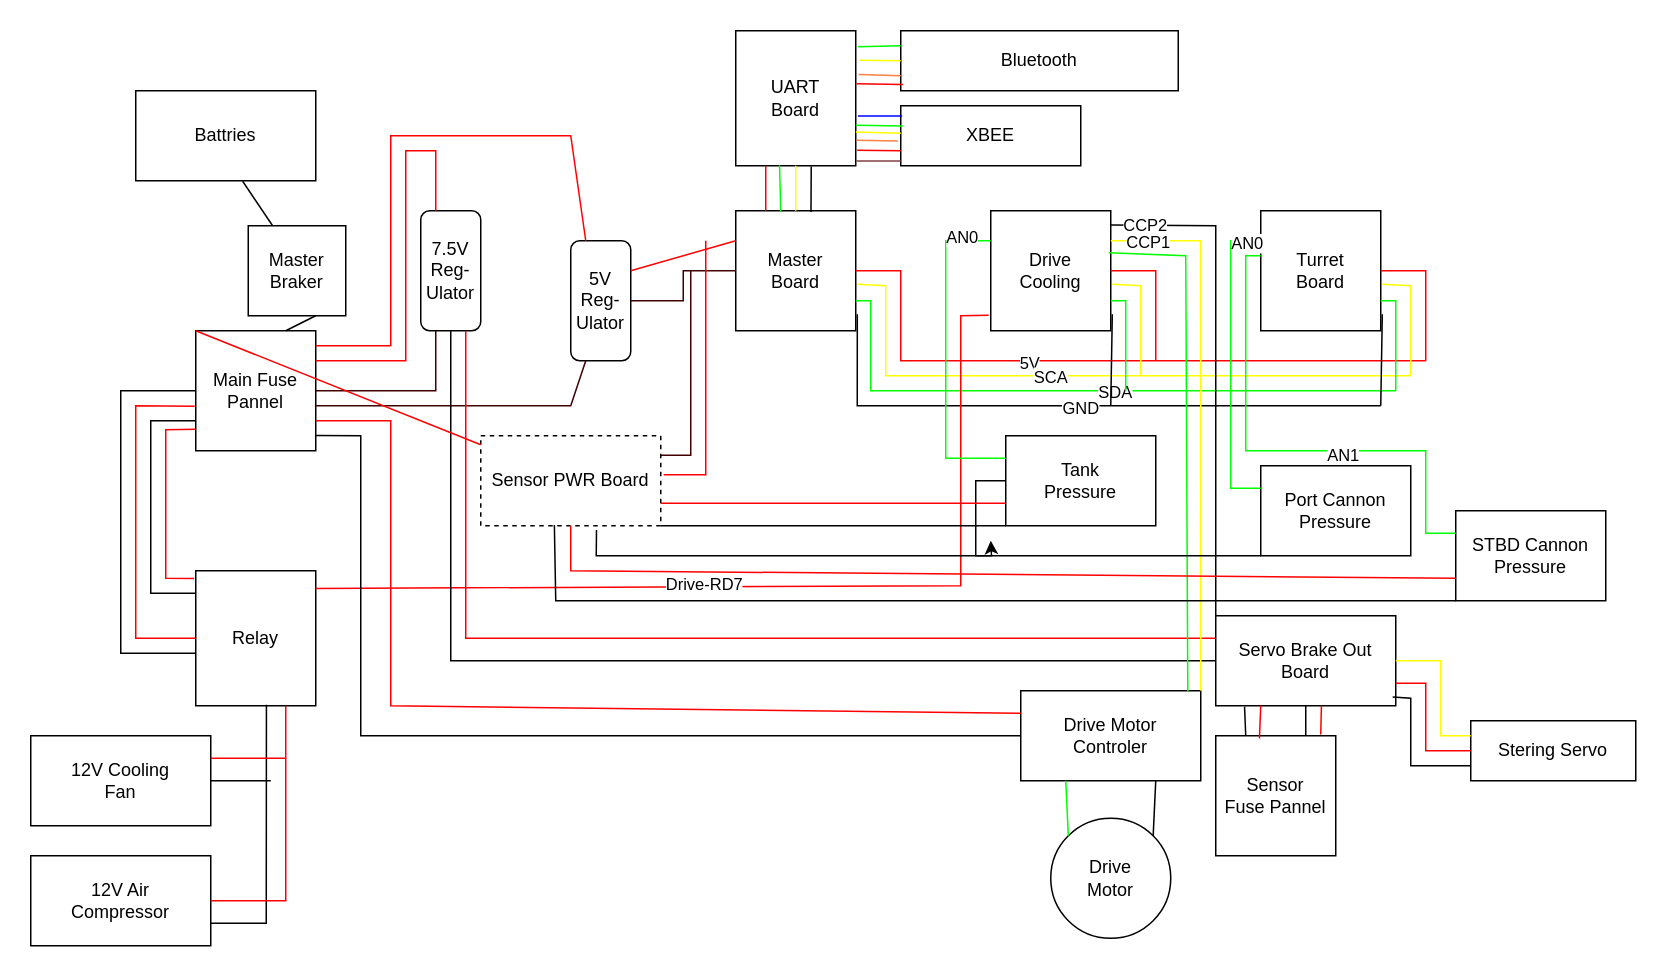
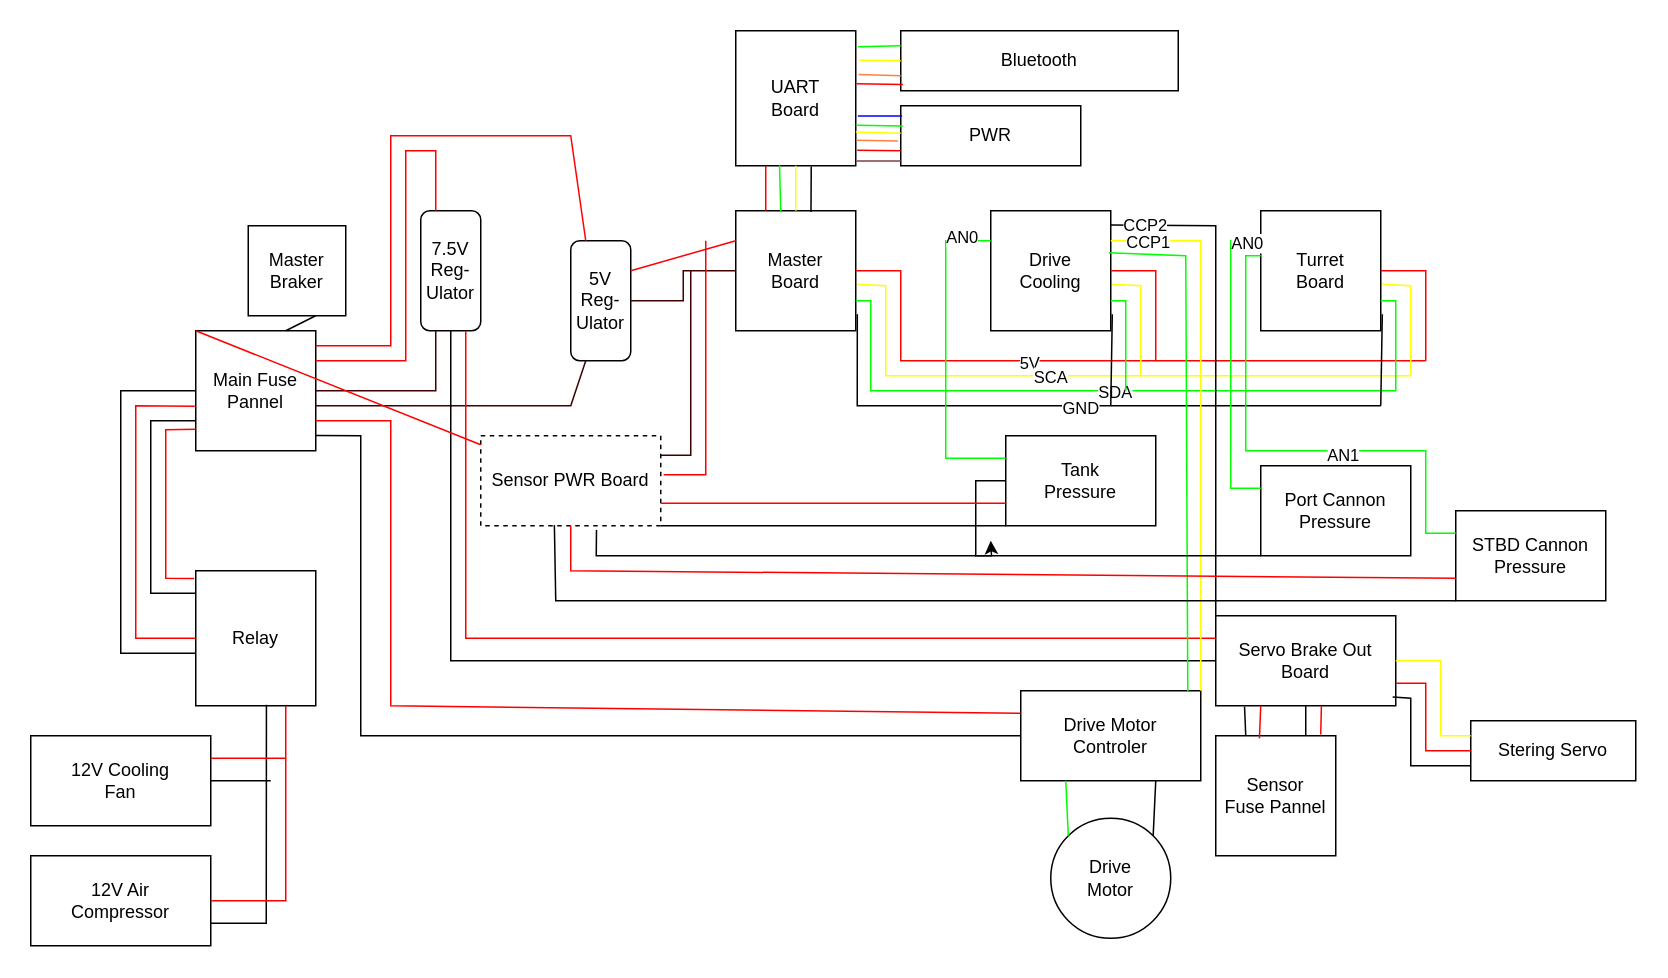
(226, 136) -> none
(991, 136) -> (991, 136)
(258, 204) -> none
(787, 586) -> none
